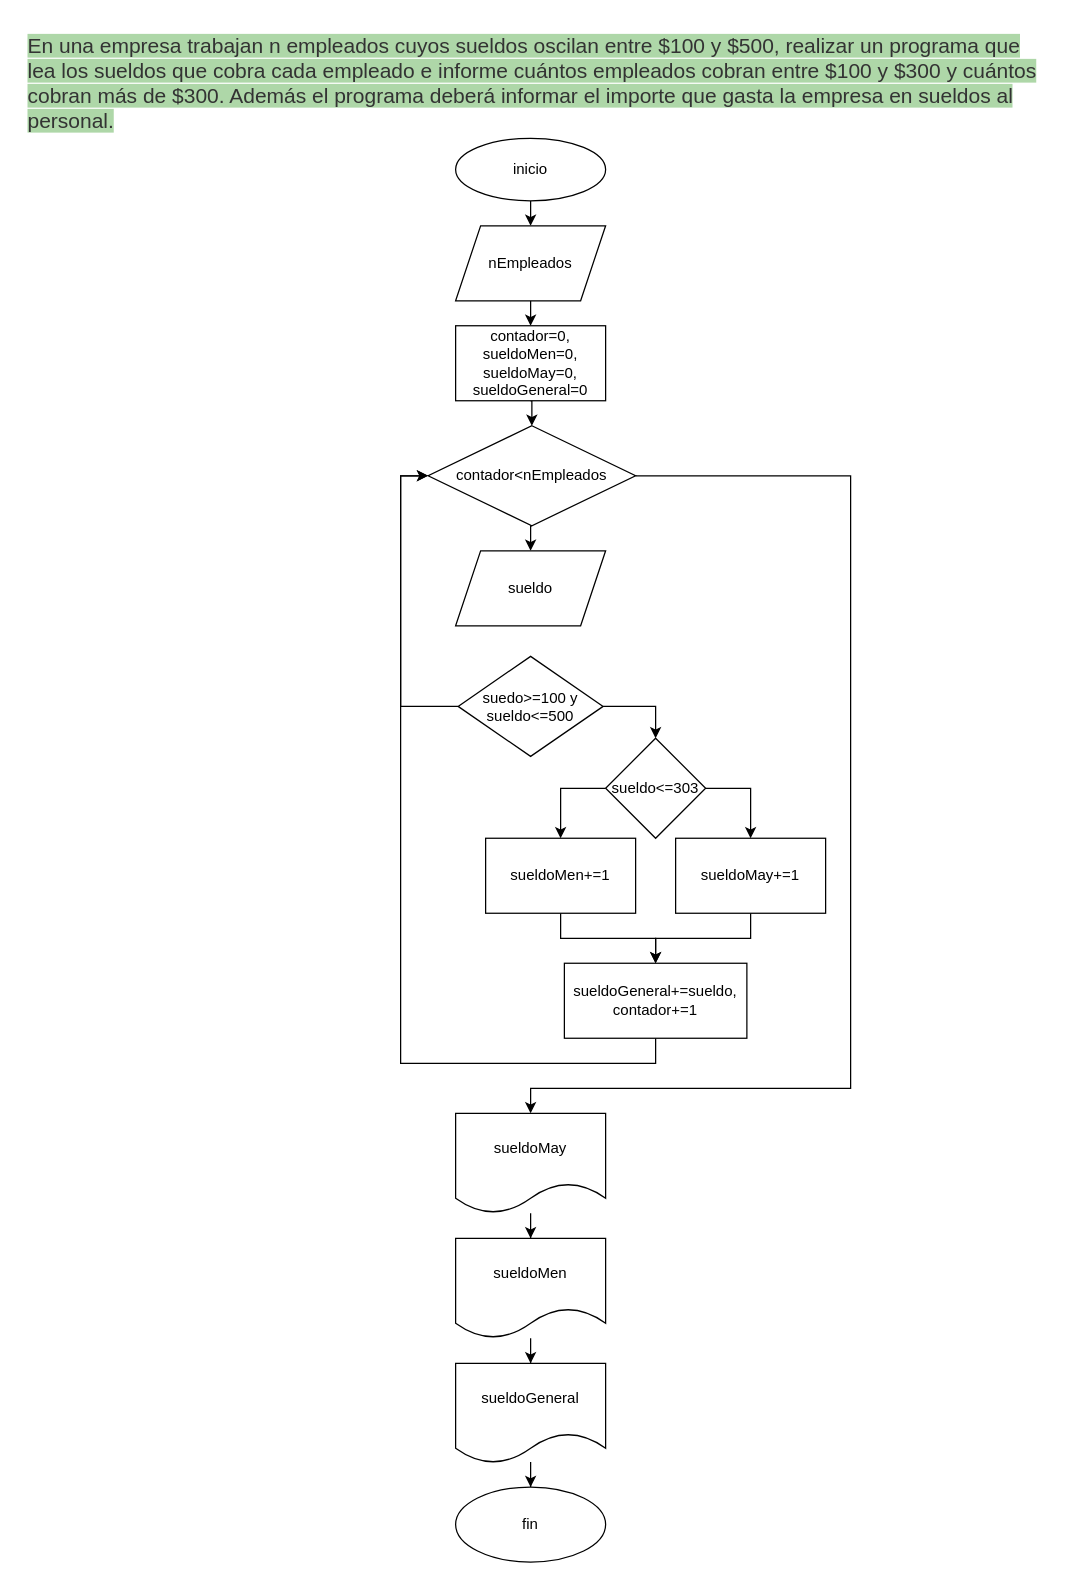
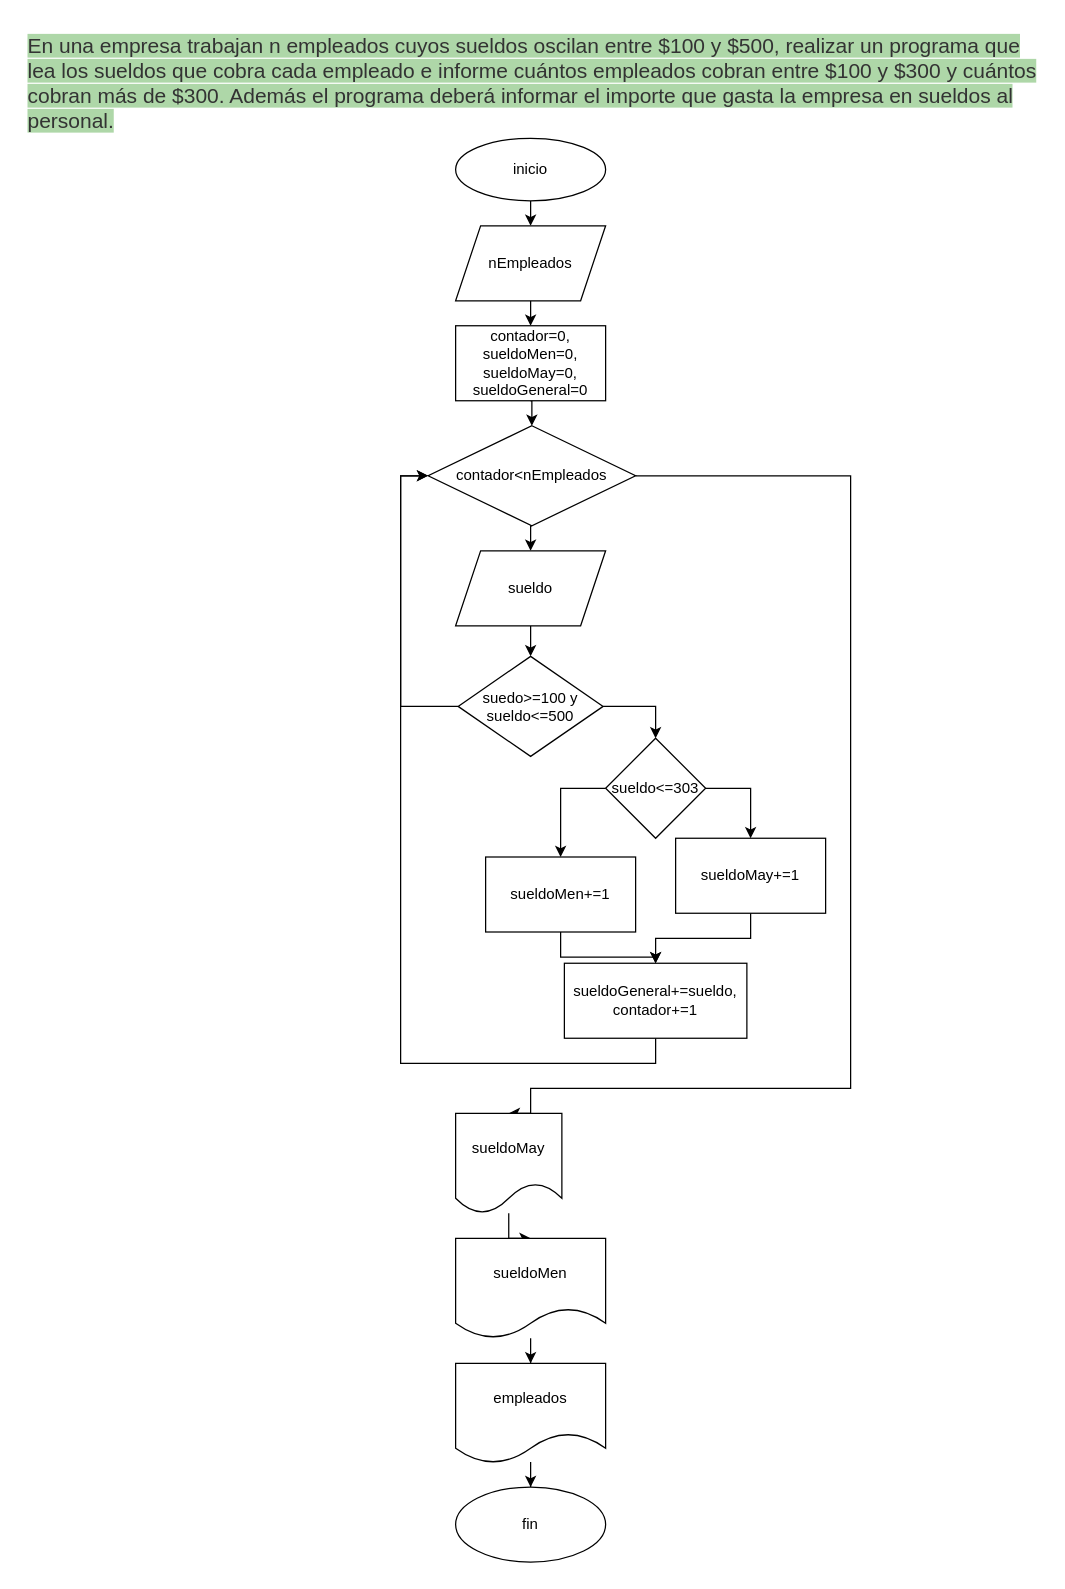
none -> (531, 637)
(561, 876) -> (561, 894)
(531, 1163) -> (509, 1163)
(531, 1398) -> (531, 1398)
